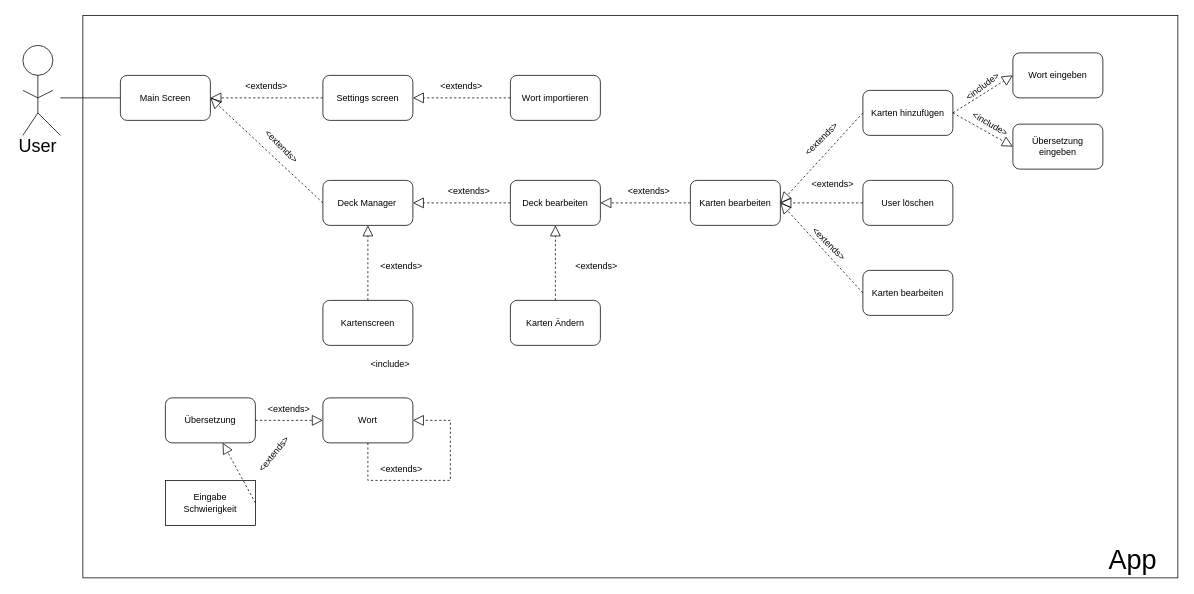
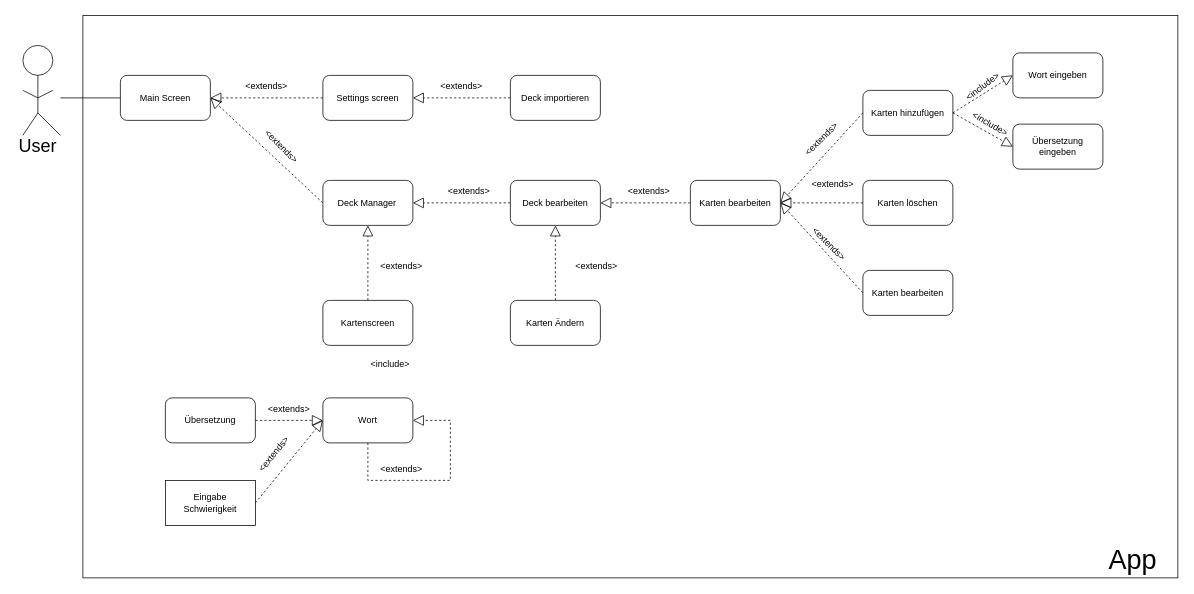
(555, 98) -> (555, 98)
(908, 203) -> (908, 203)
(242, 478) -> (286, 466)
